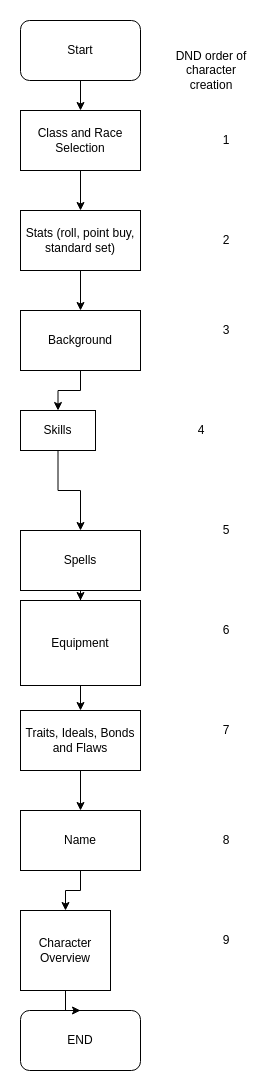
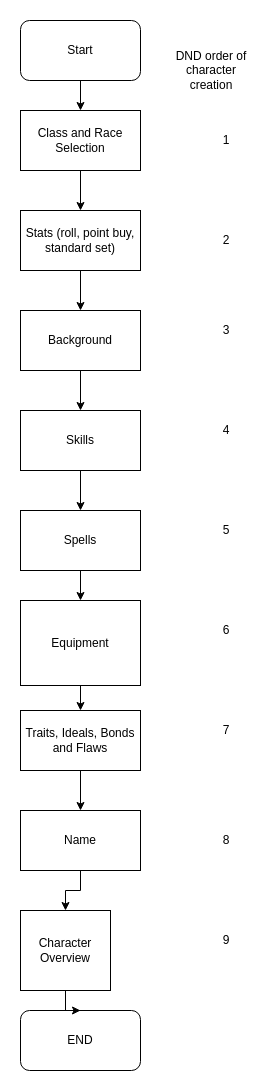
(58, 431) -> (81, 441)
(202, 431) -> (227, 431)
(81, 561) -> (81, 541)
